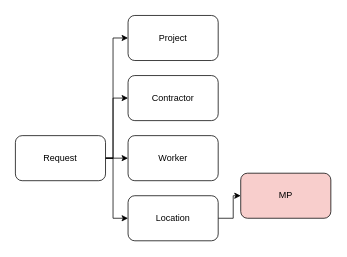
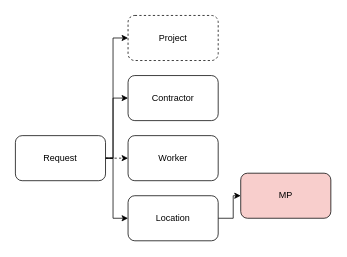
(173, 38) -> (173, 38)
(118, 158) -> (118, 158)
